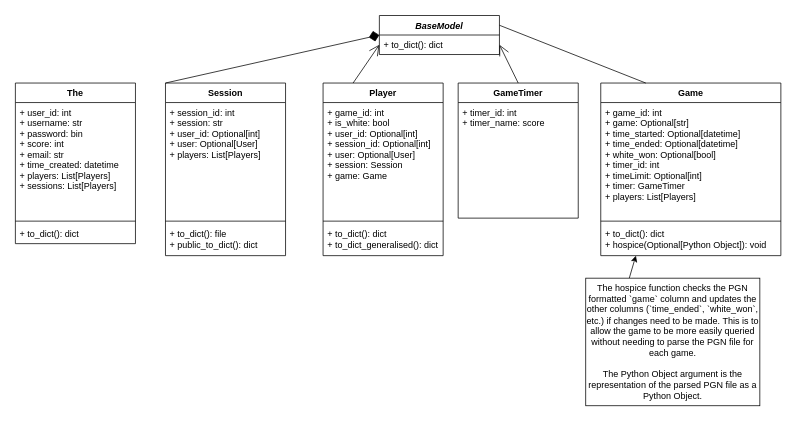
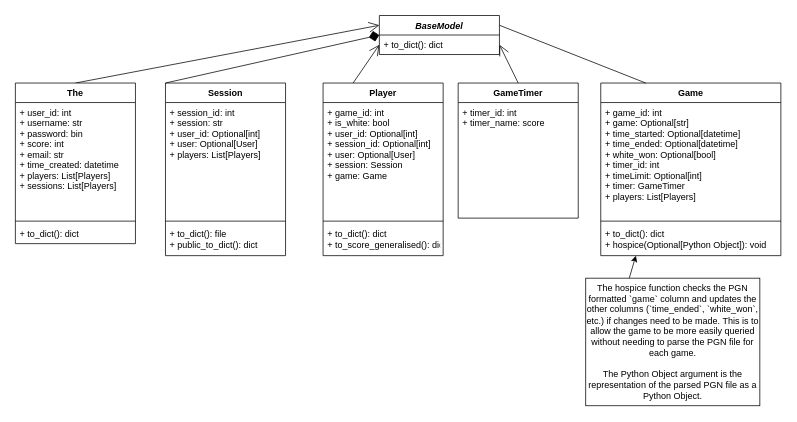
none -> (226, 54)
(364, 234) -> (364, 234)
